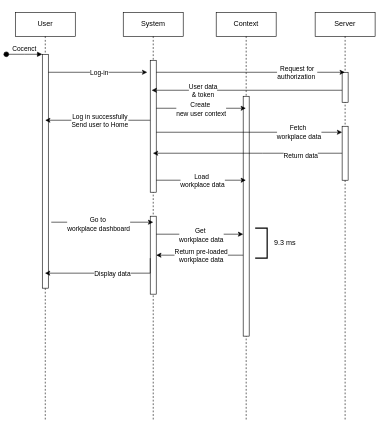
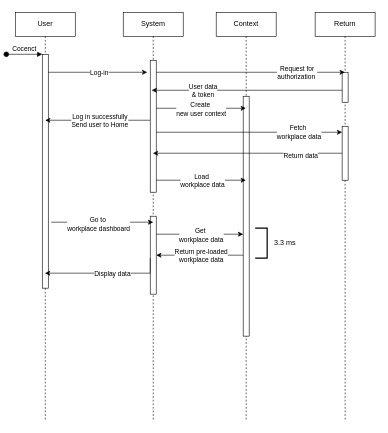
(345, 24) -> (345, 24)
(285, 243) -> (285, 243)
